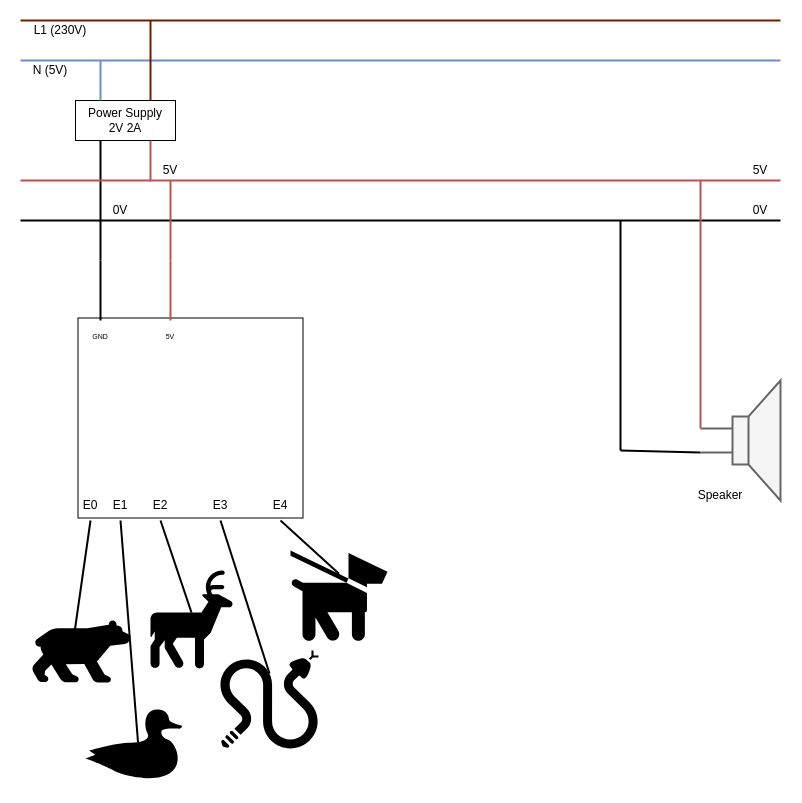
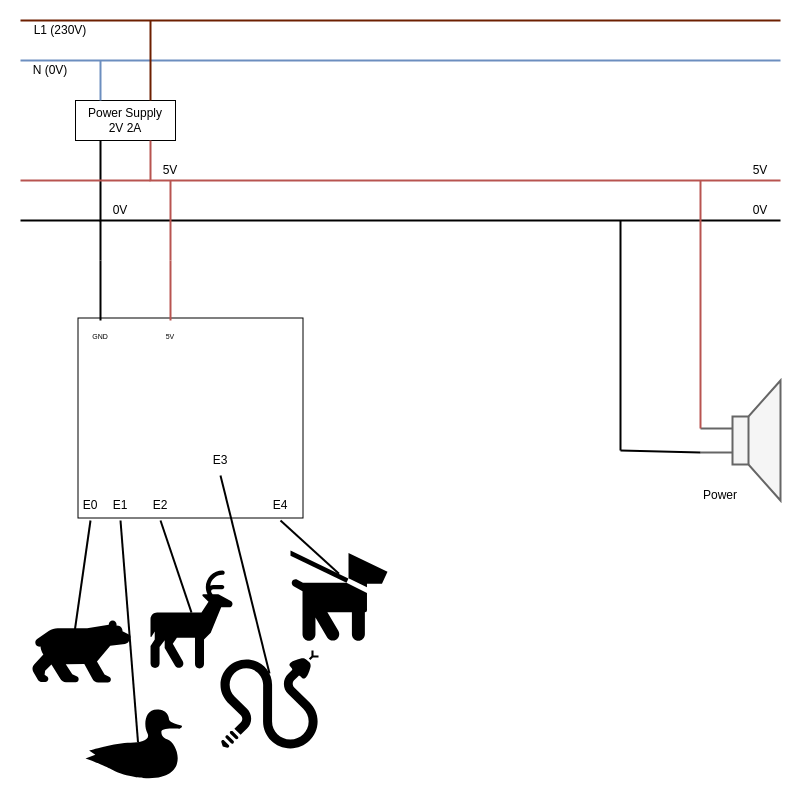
(51, 71) -> (51, 71)
(721, 496) -> (721, 496)
(221, 506) -> (221, 461)
